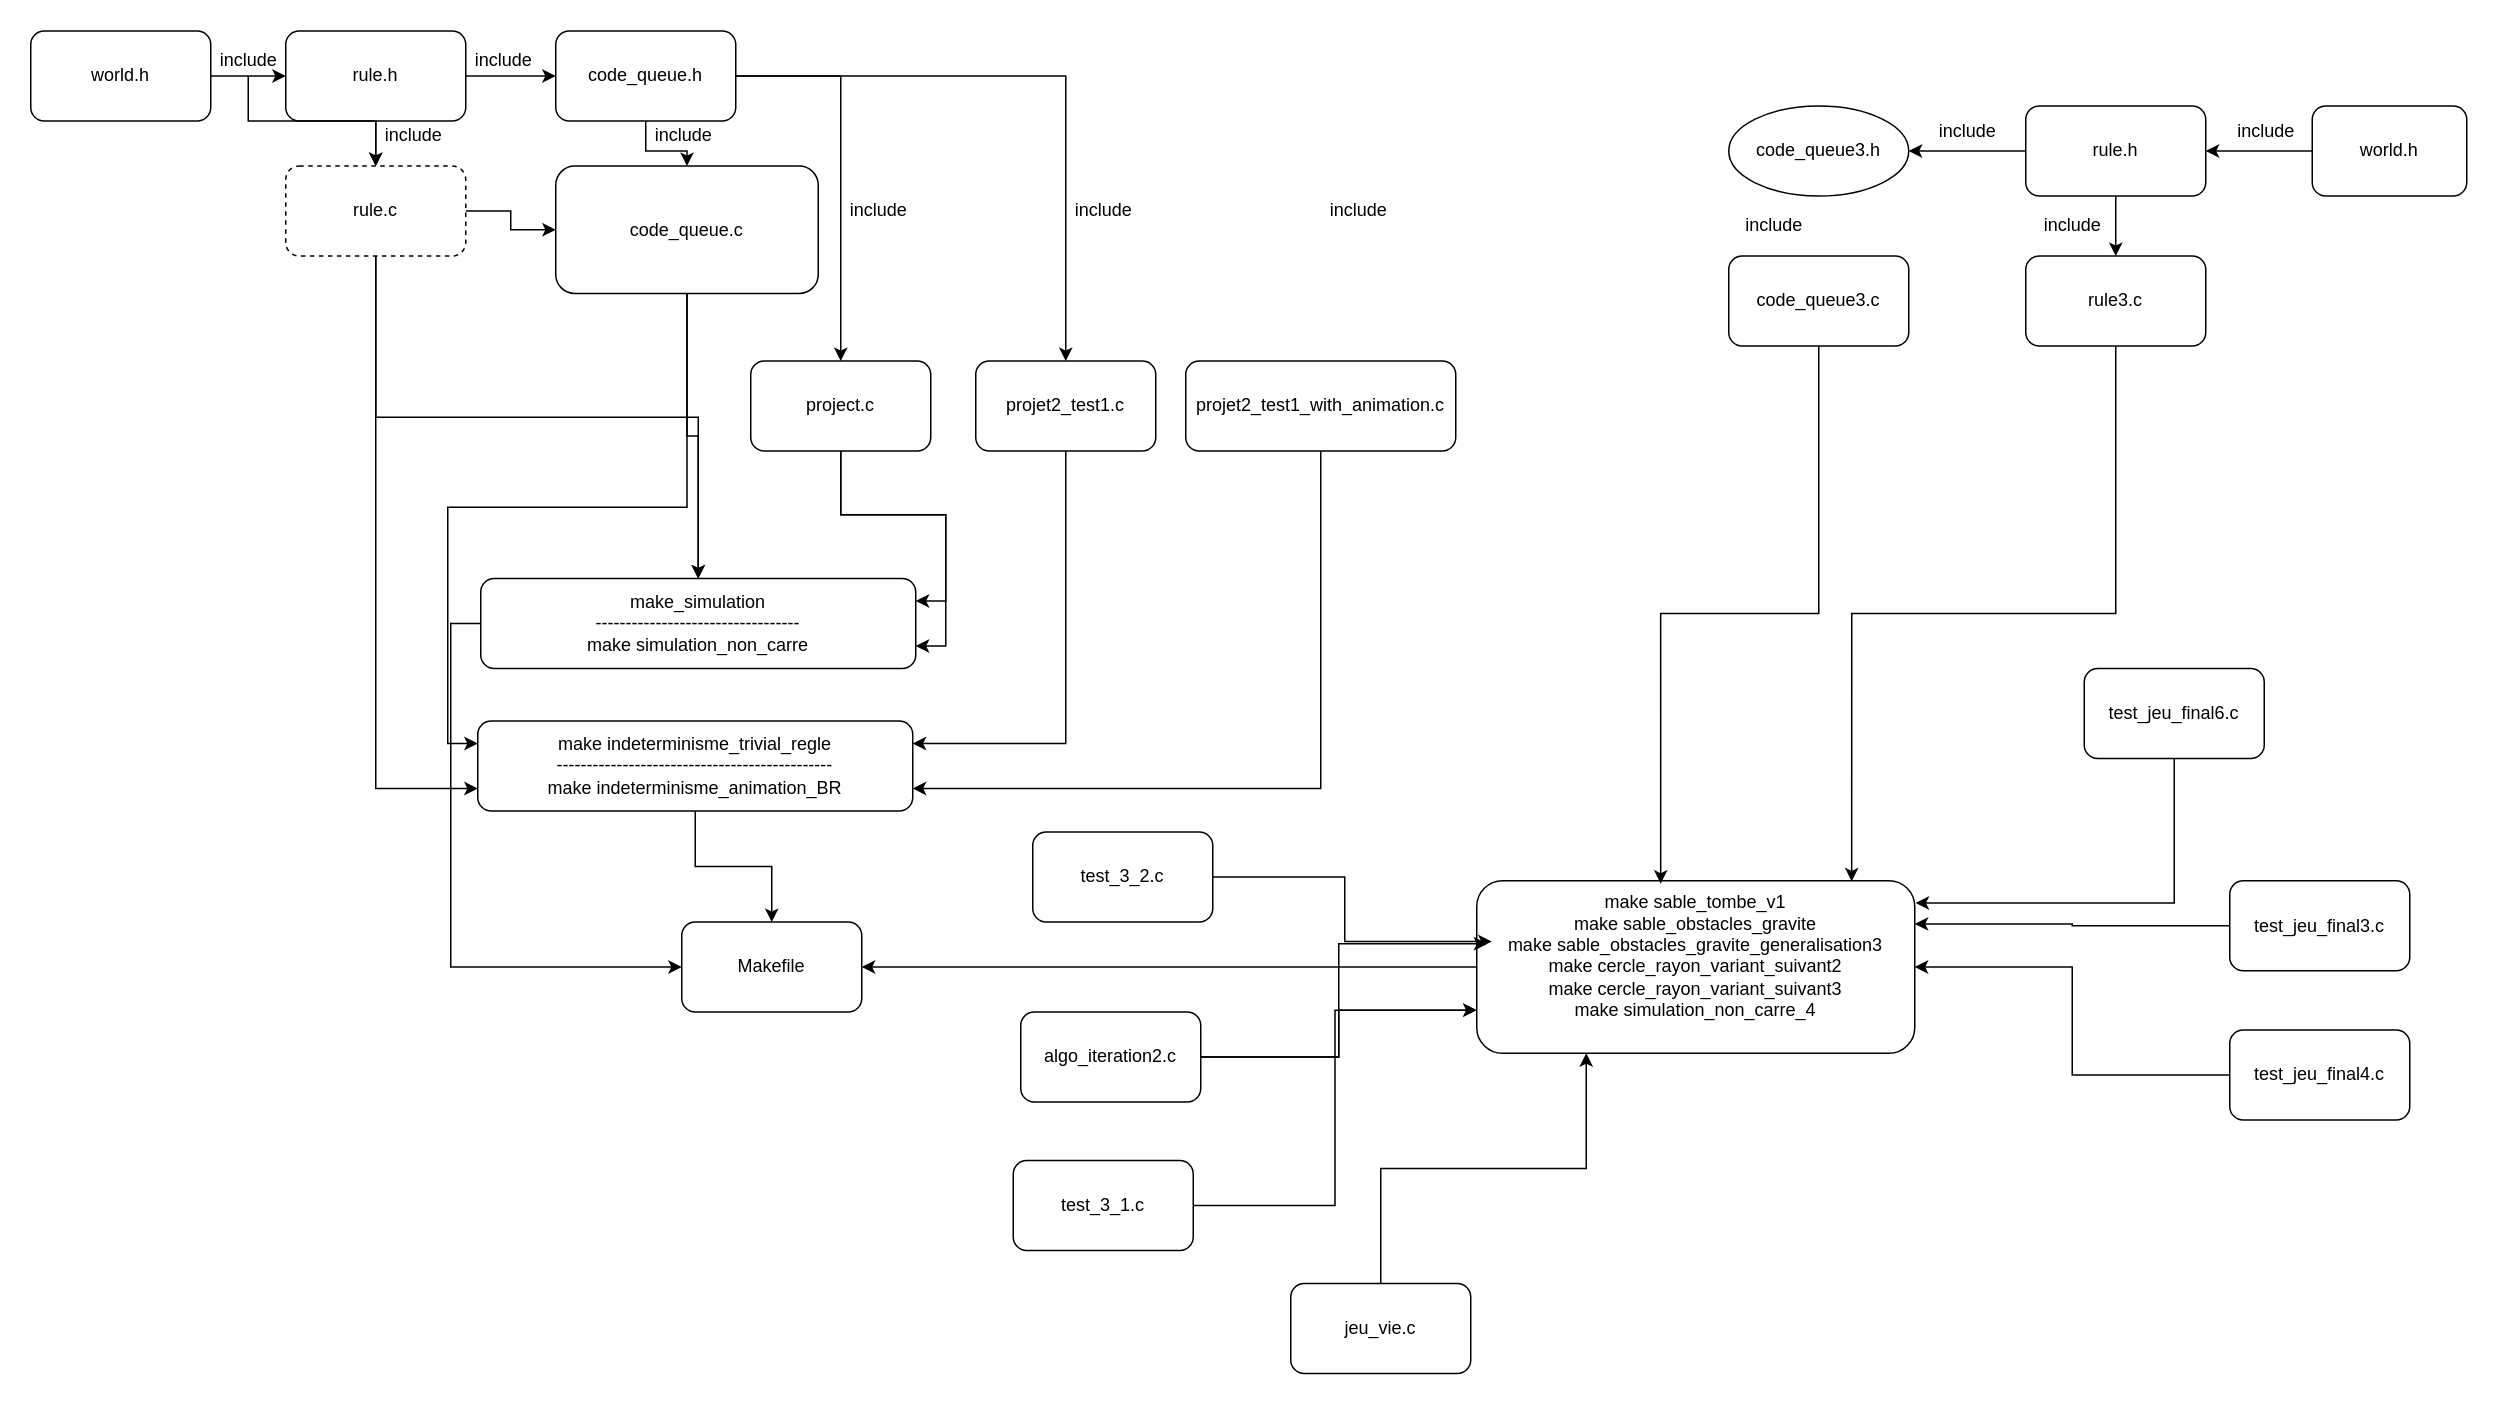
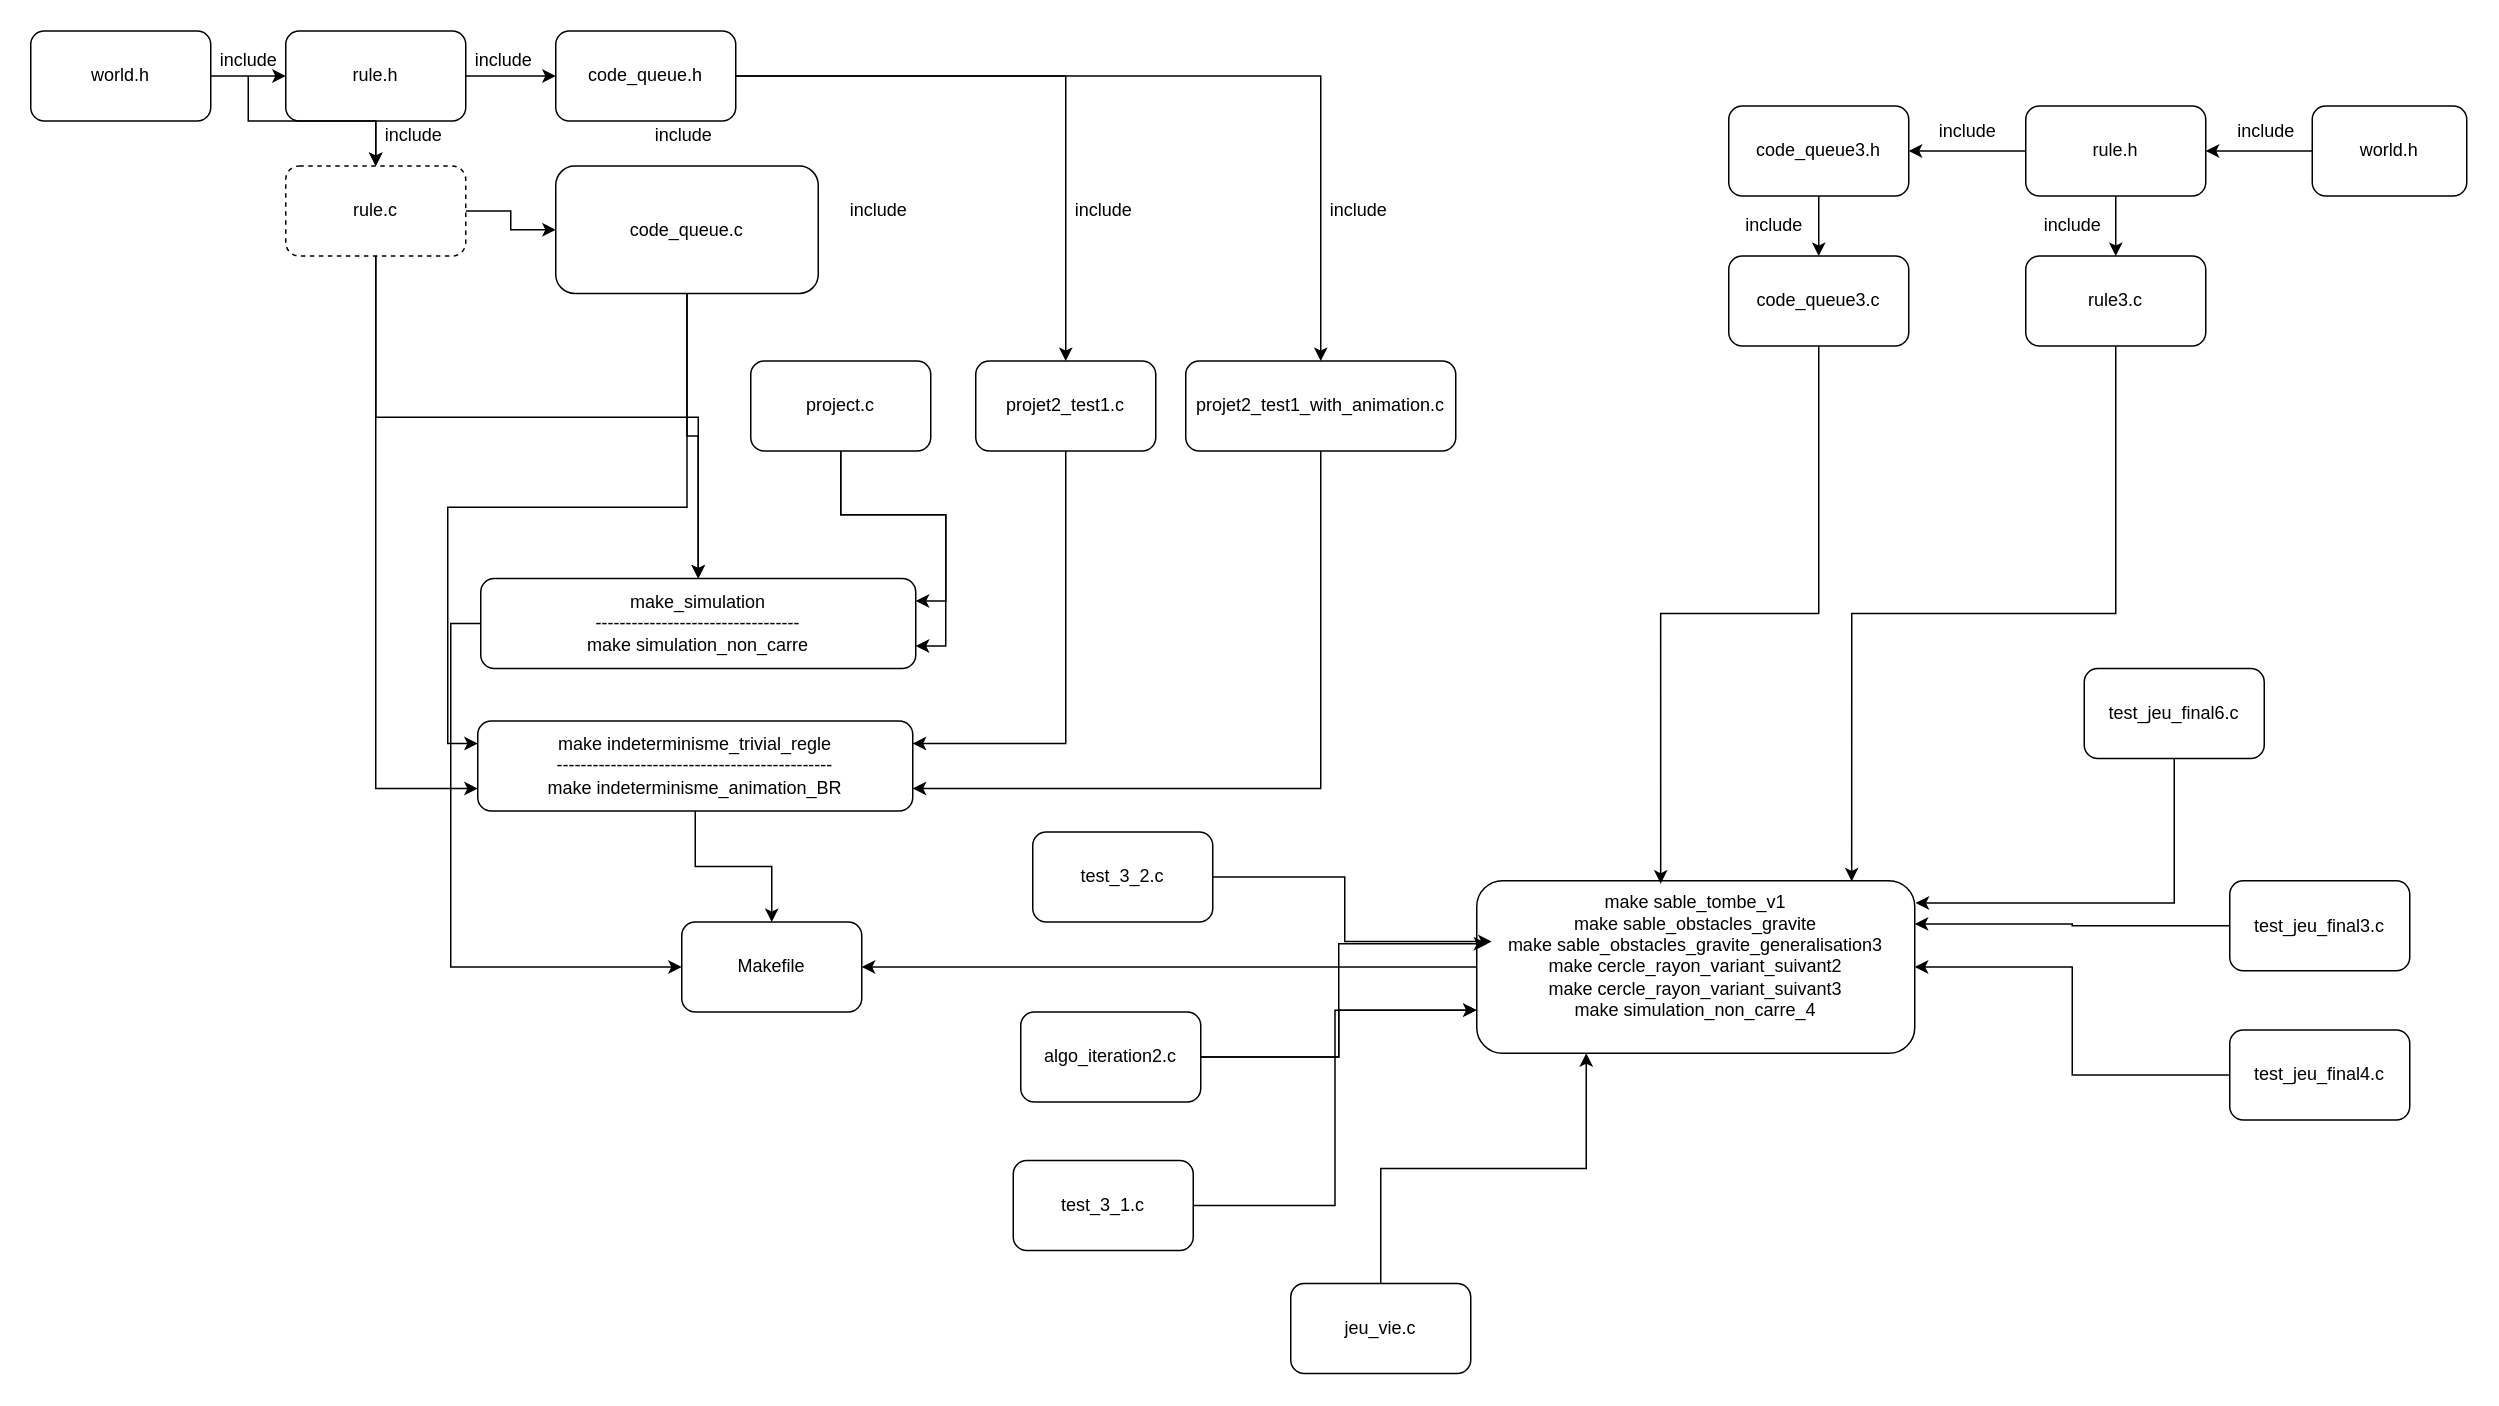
none -> (1321, 87)
(654, 151) -> none
(1819, 151) -> (1819, 151)
(841, 214) -> none
none -> (1819, 221)
